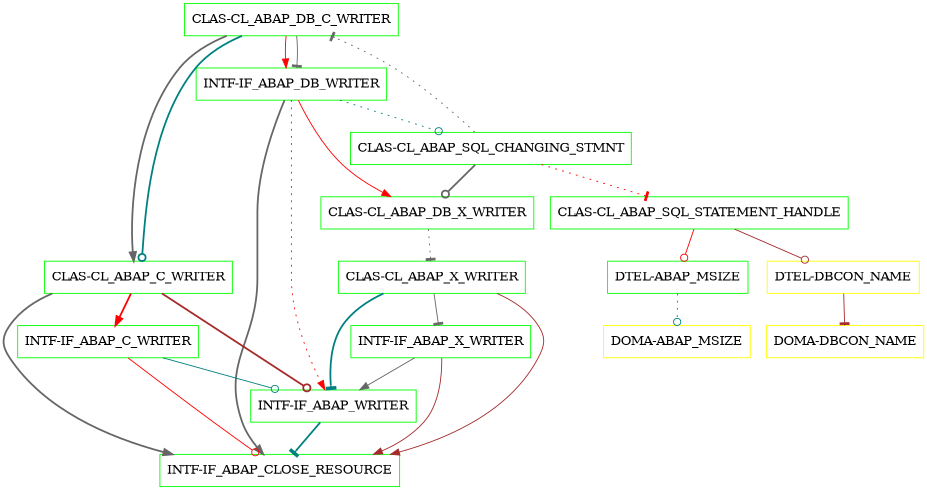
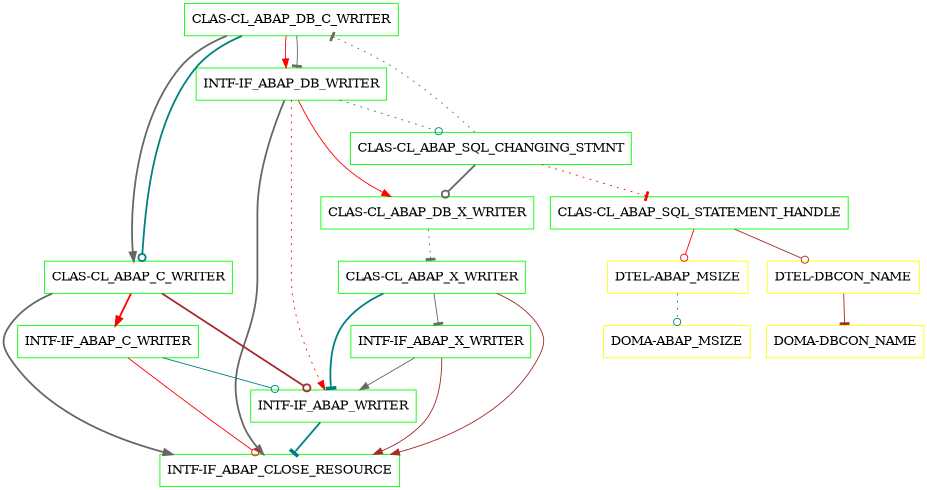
(678, 277) -> (678, 277)
